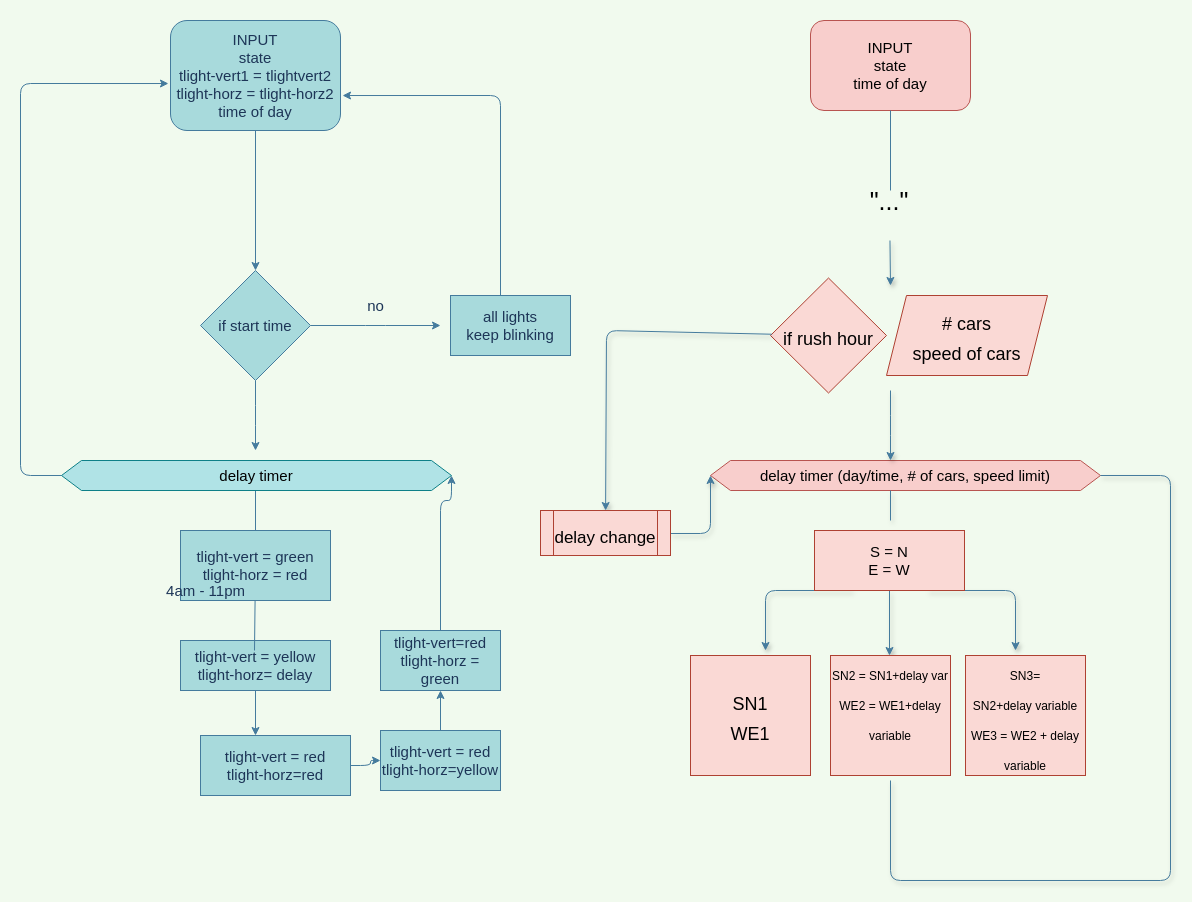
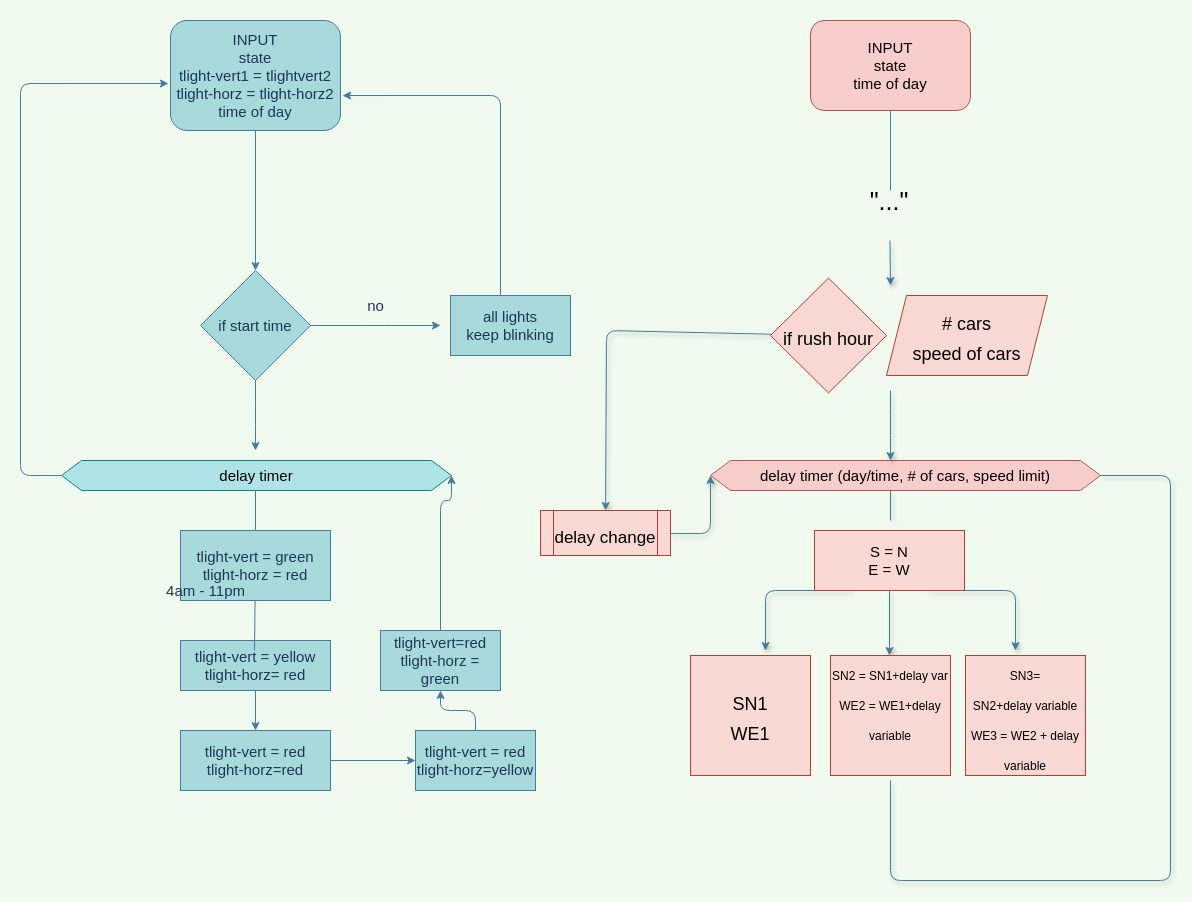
(256, 666) -> (256, 666)
(441, 761) -> (476, 761)
(276, 766) -> (256, 761)
